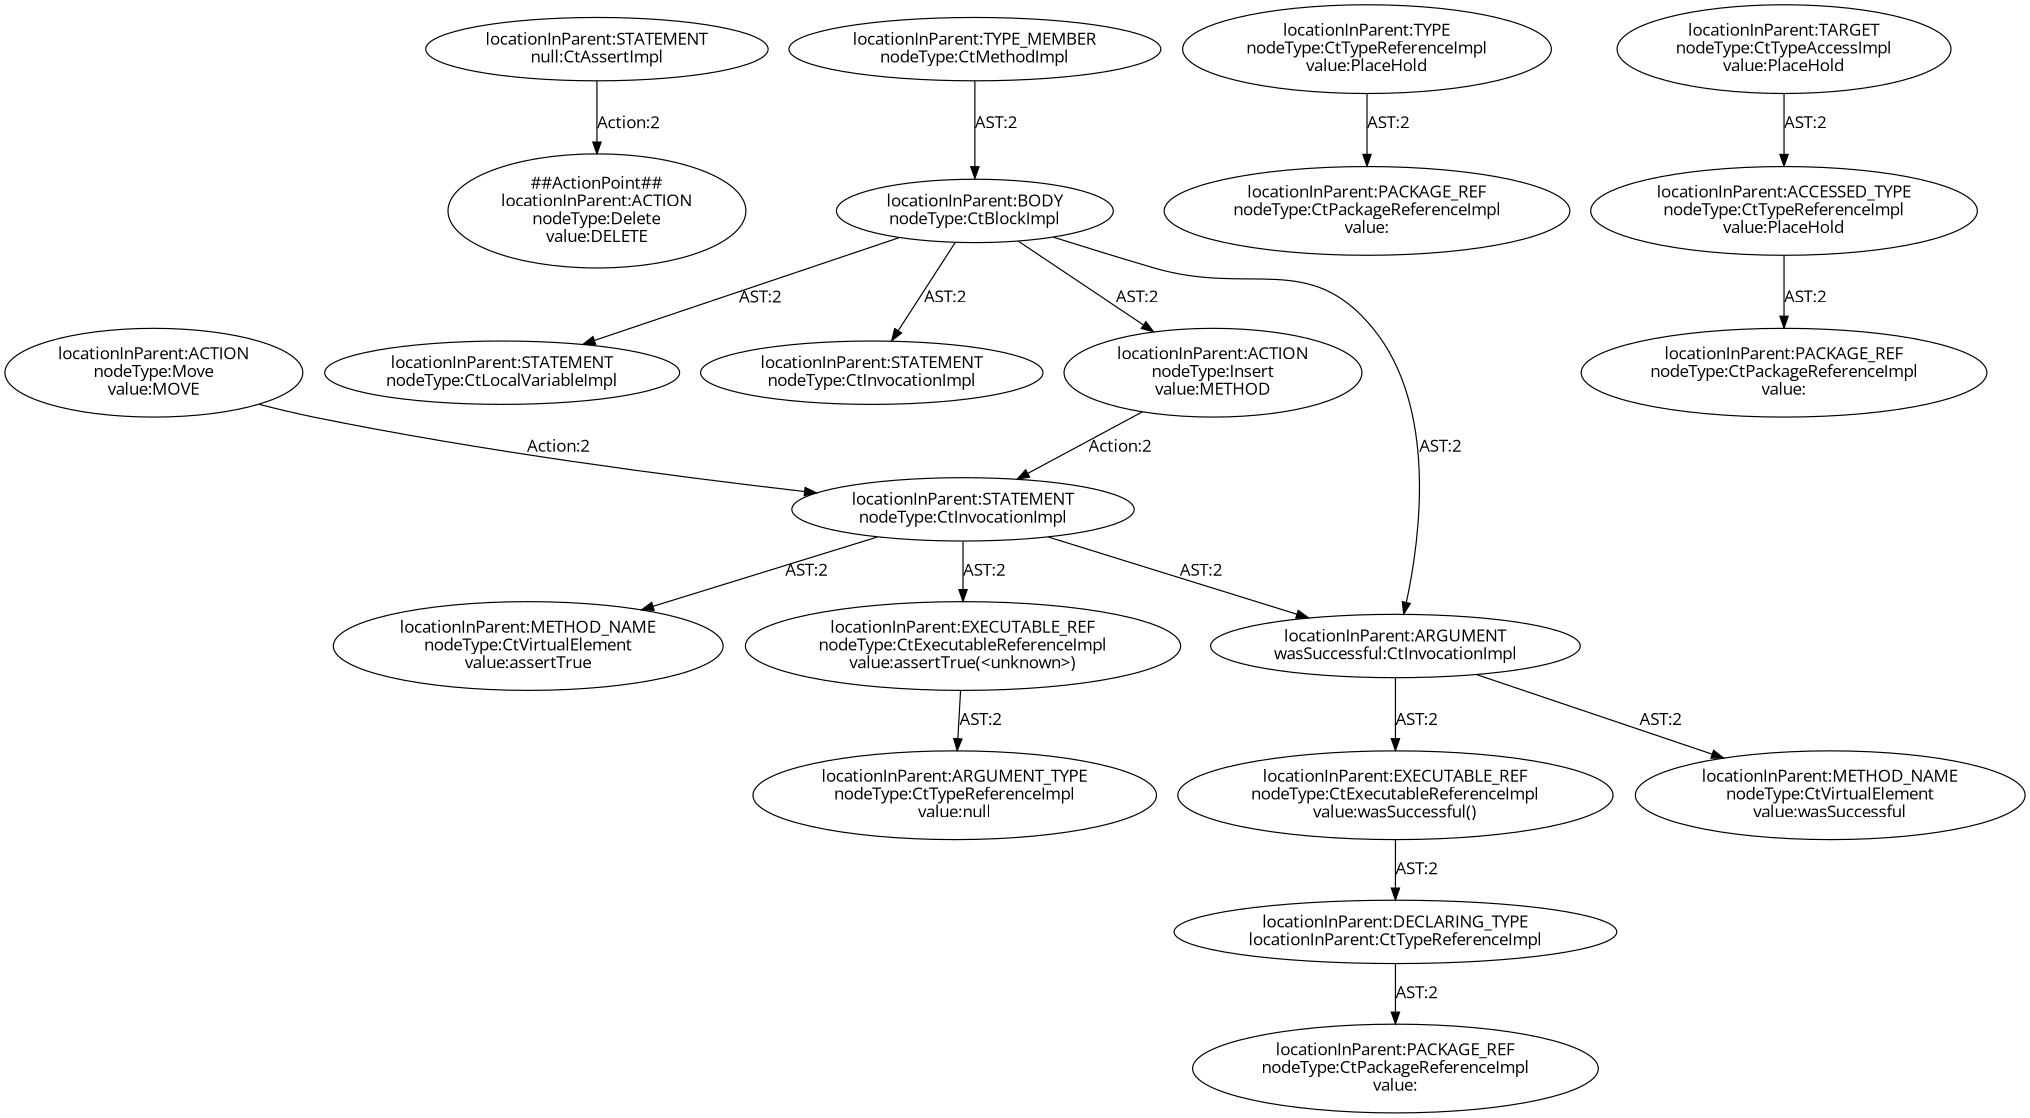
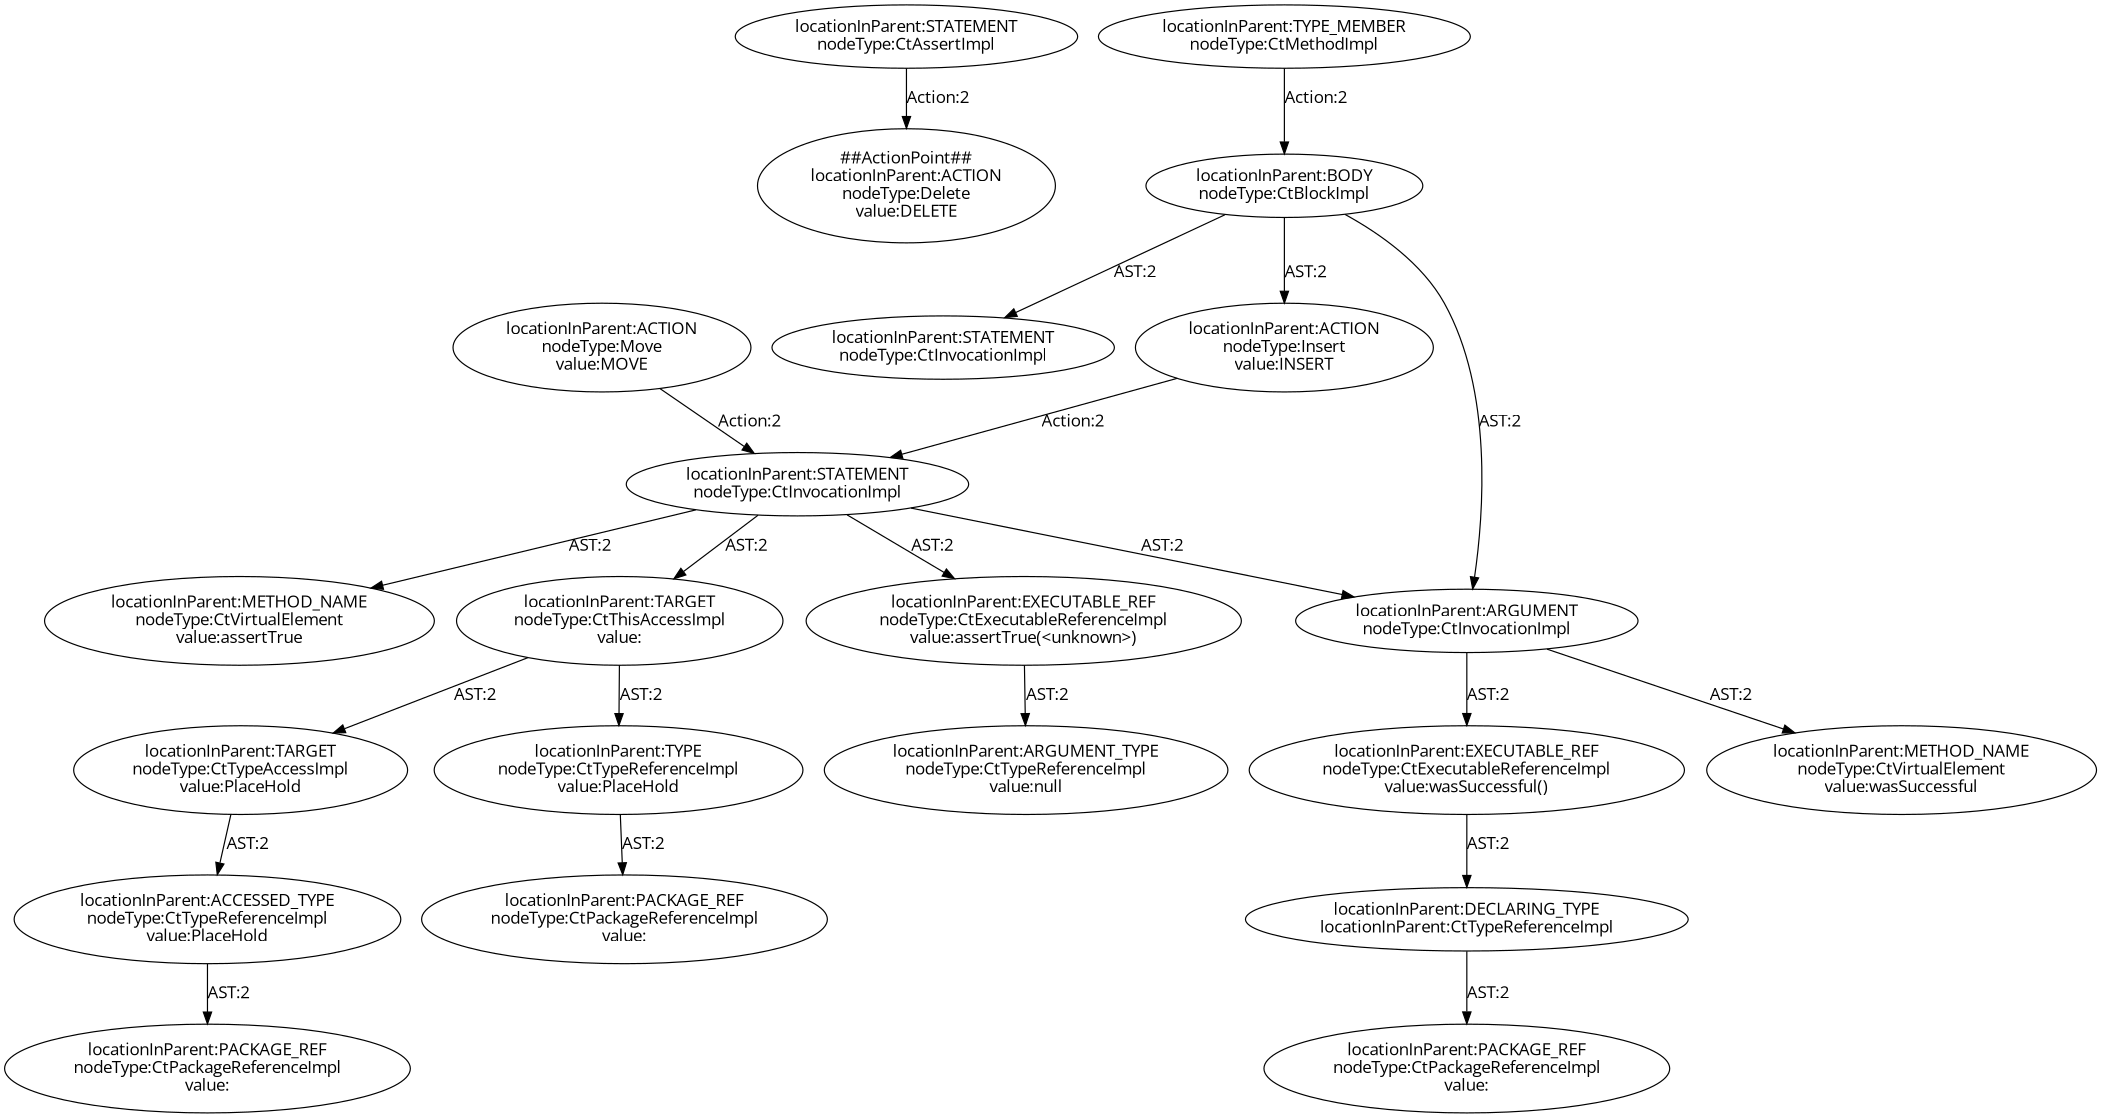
(597, 49) -> (906, 37)
(997, 124) -> (1316, 99)
(502, 373) -> none
(1213, 373) -> (1284, 348)
none -> (620, 621)
(1395, 646) -> (1467, 621)
